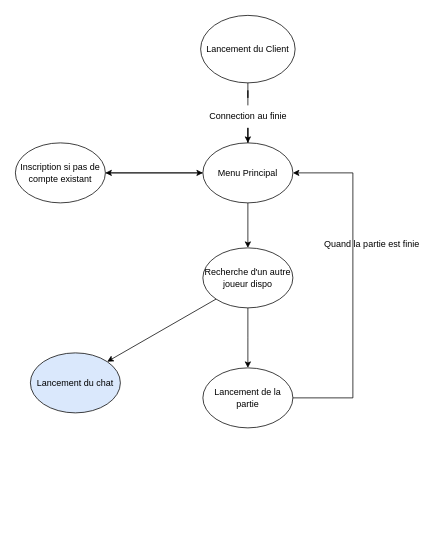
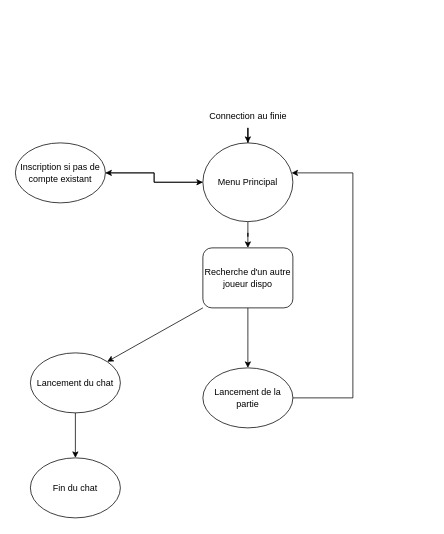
(248, 49) -> none
(248, 95) -> none
(248, 173) -> (248, 182)
(372, 244) -> none
(248, 278) -> (248, 278)
(75, 383) -> (75, 383)
none -> (75, 433)
none -> (75, 488)
